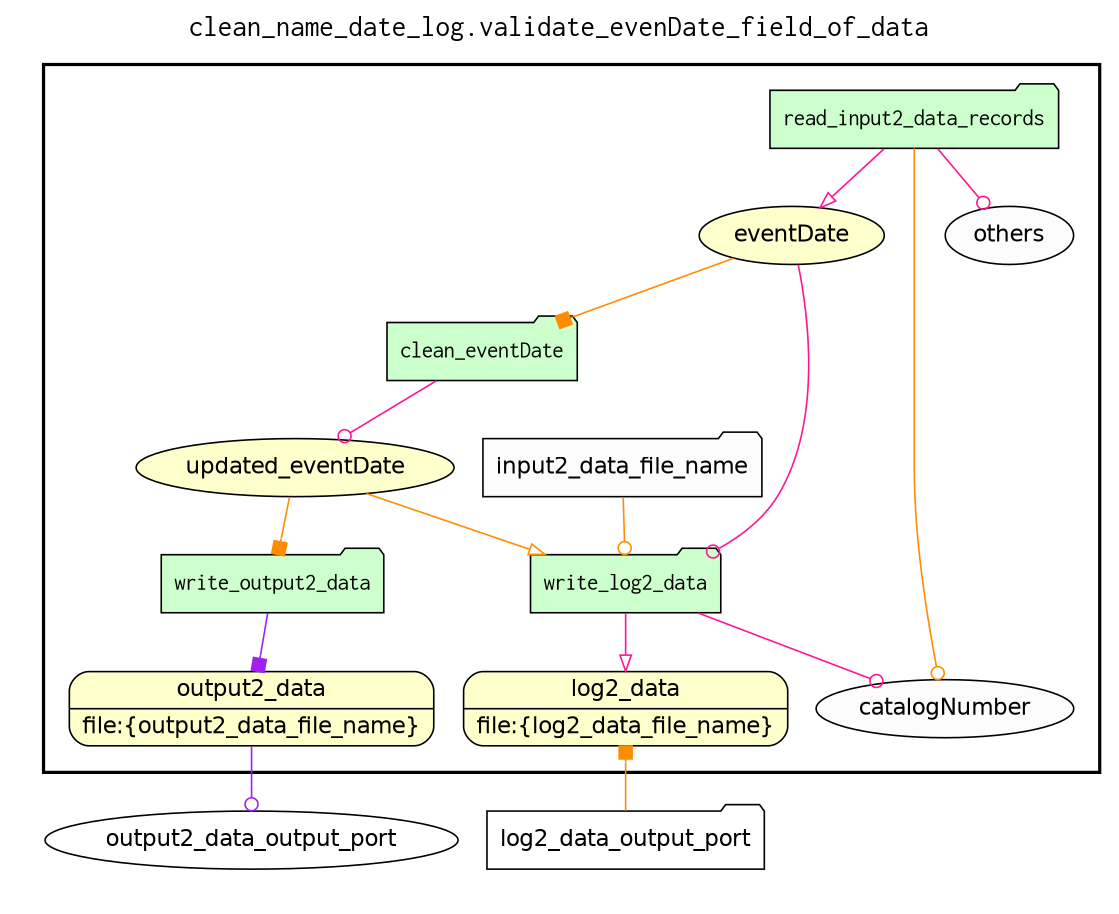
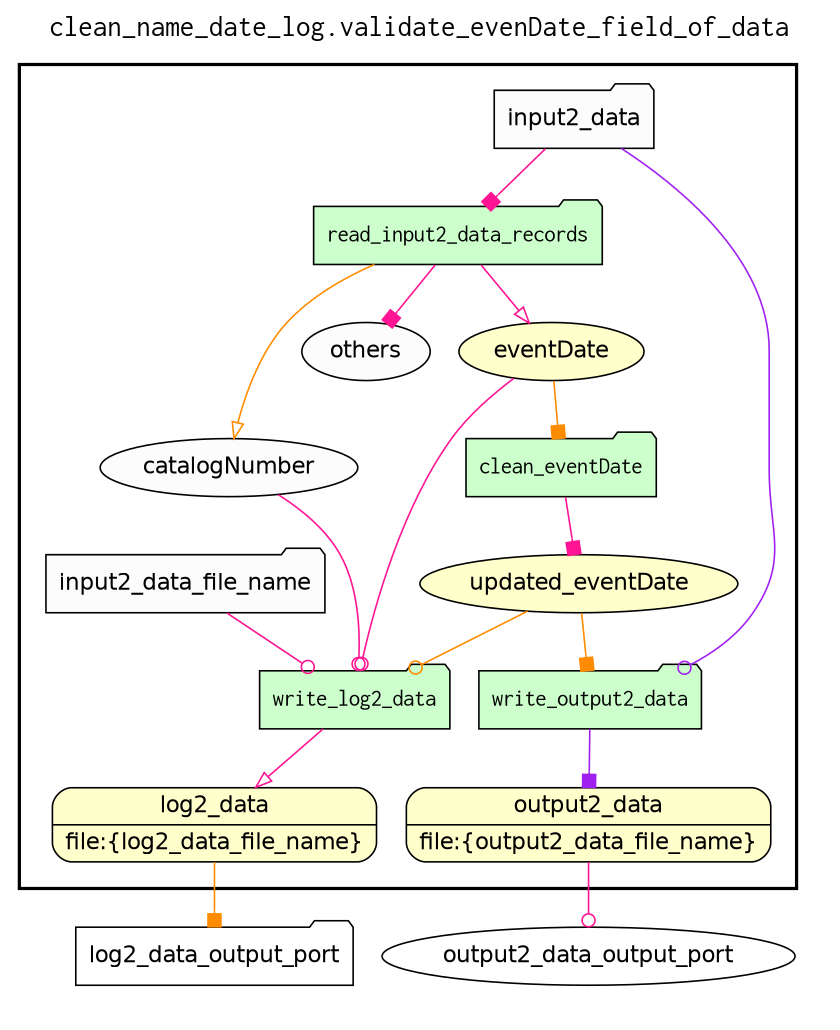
none -> (574, 119)
(958, 173) -> (416, 288)
(393, 407) -> (569, 518)
(914, 408) -> (285, 325)
(624, 519) -> (265, 638)
(448, 521) -> (475, 638)
(784, 646) -> (344, 563)
(252, 772) -> (589, 888)
(626, 787) -> (214, 886)
